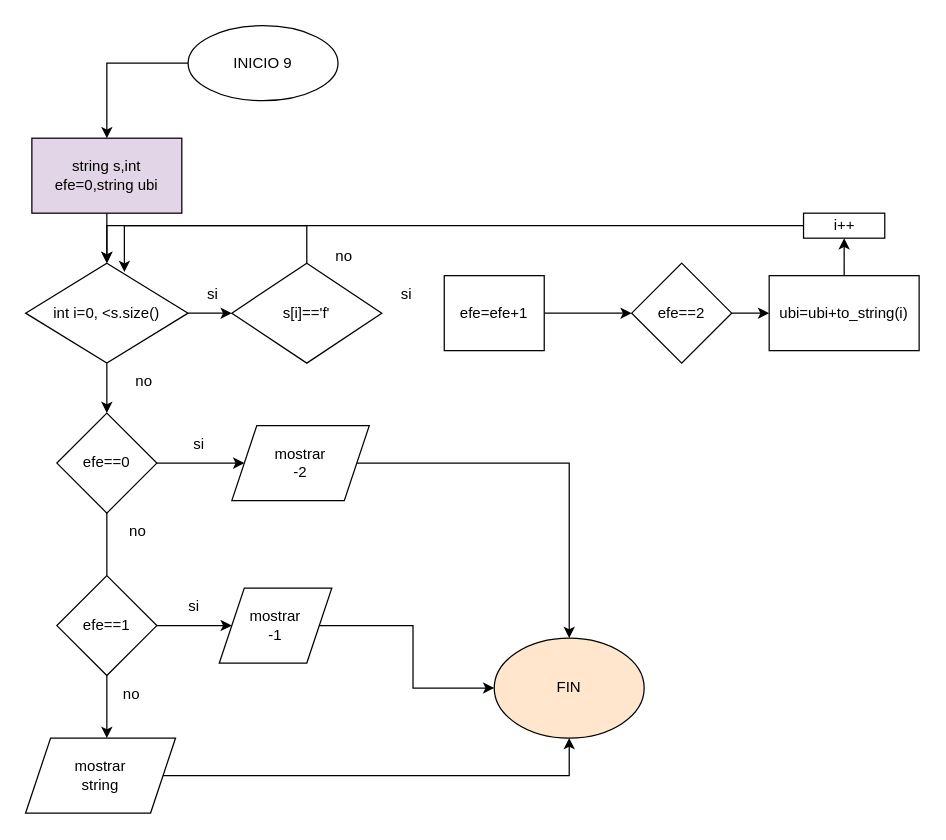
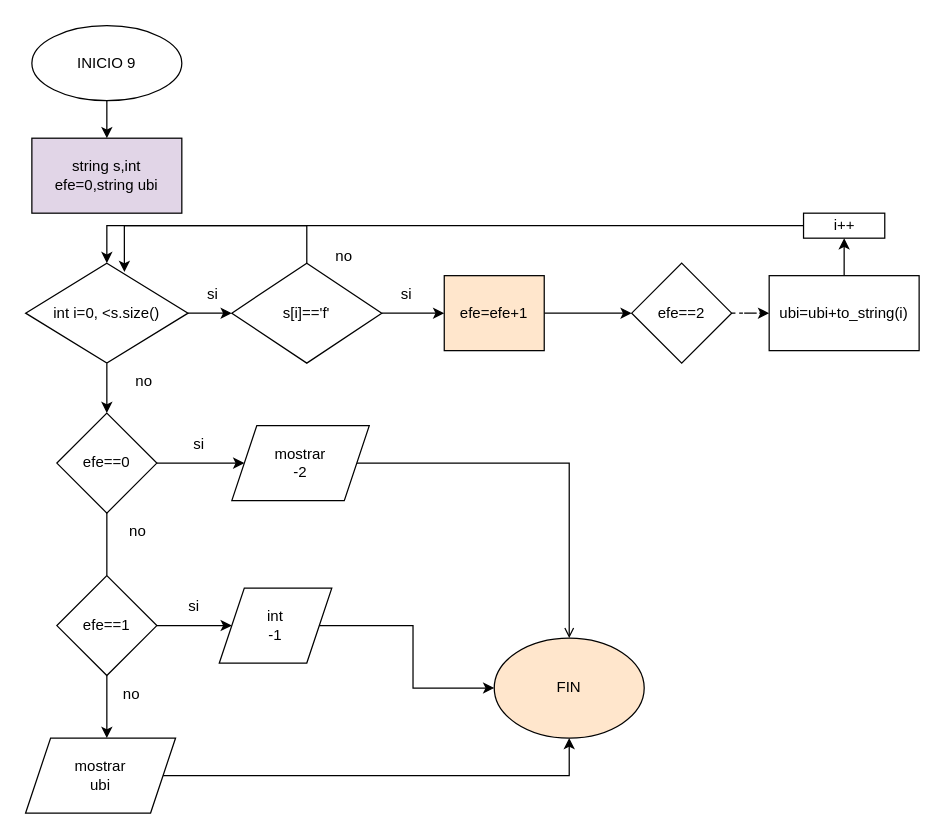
(263, 63) -> (107, 63)
(107, 217) -> none
none -> (409, 313)
(494, 313) -> (494, 313)
(739, 313) -> (739, 313)
(276, 626) -> (276, 626)
(569, 628) -> (569, 630)
(101, 776) -> (101, 776)
